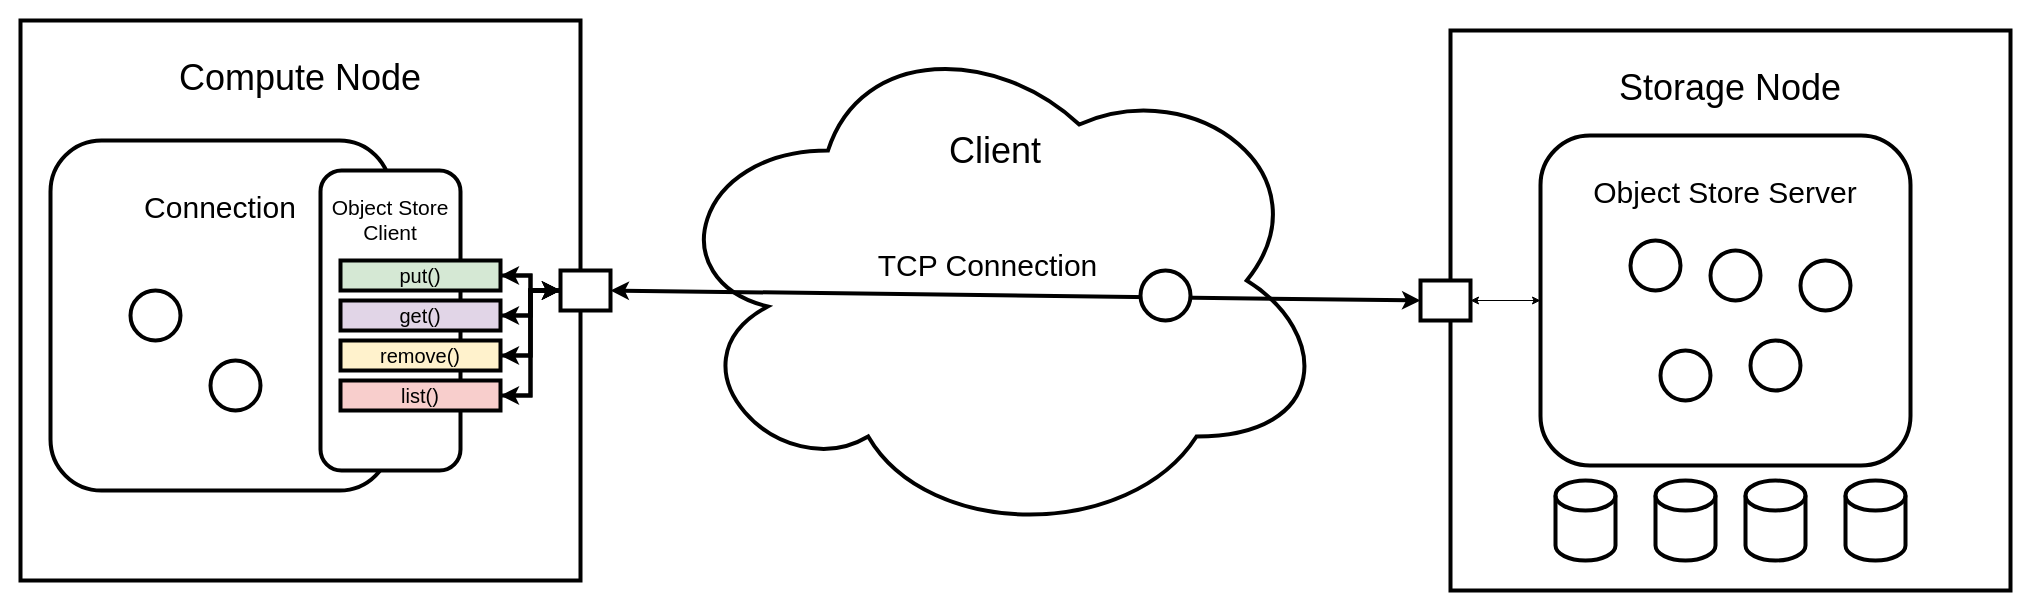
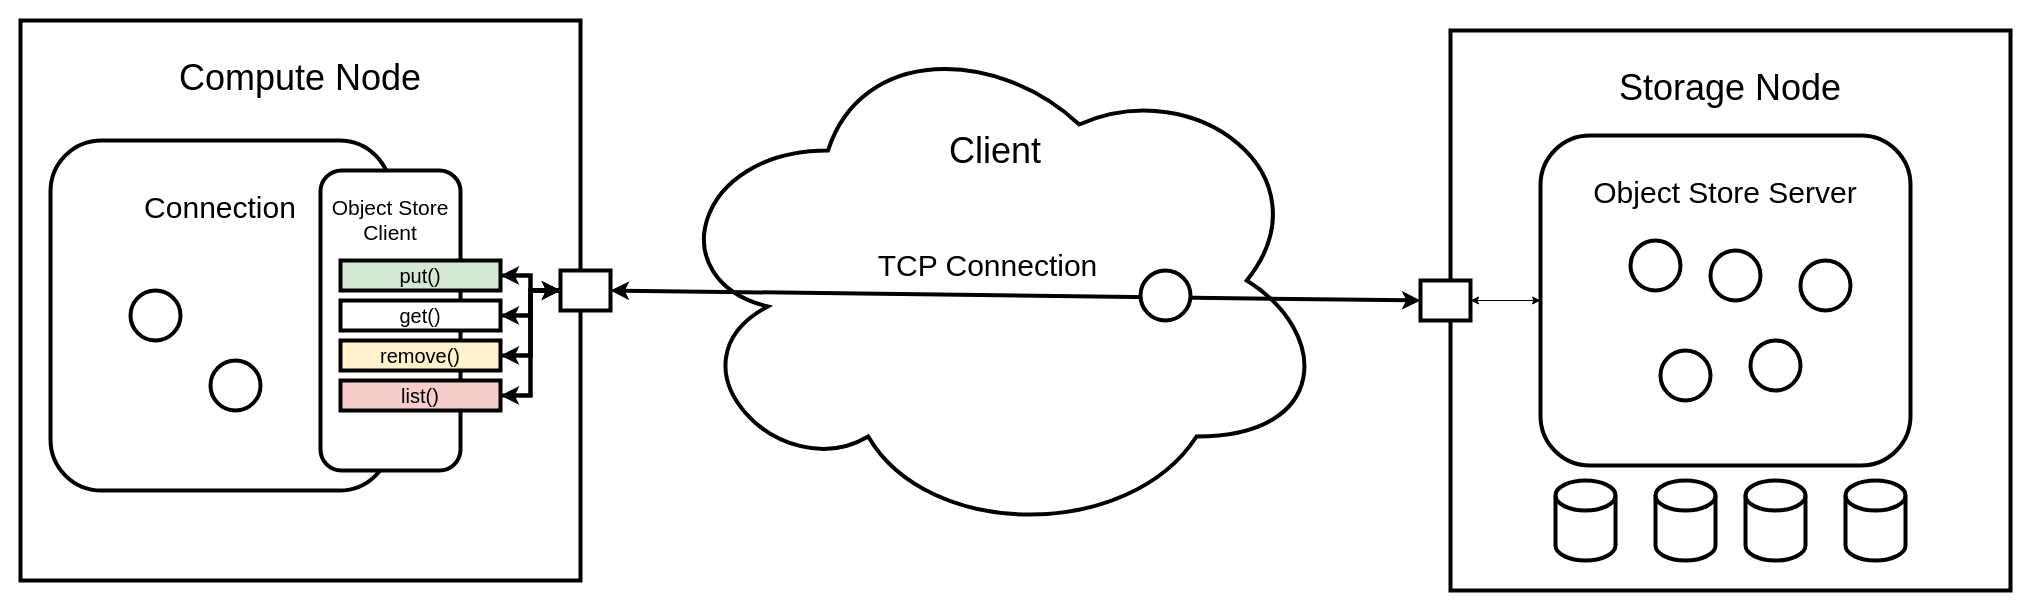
(421, 316) -> (421, 316)
